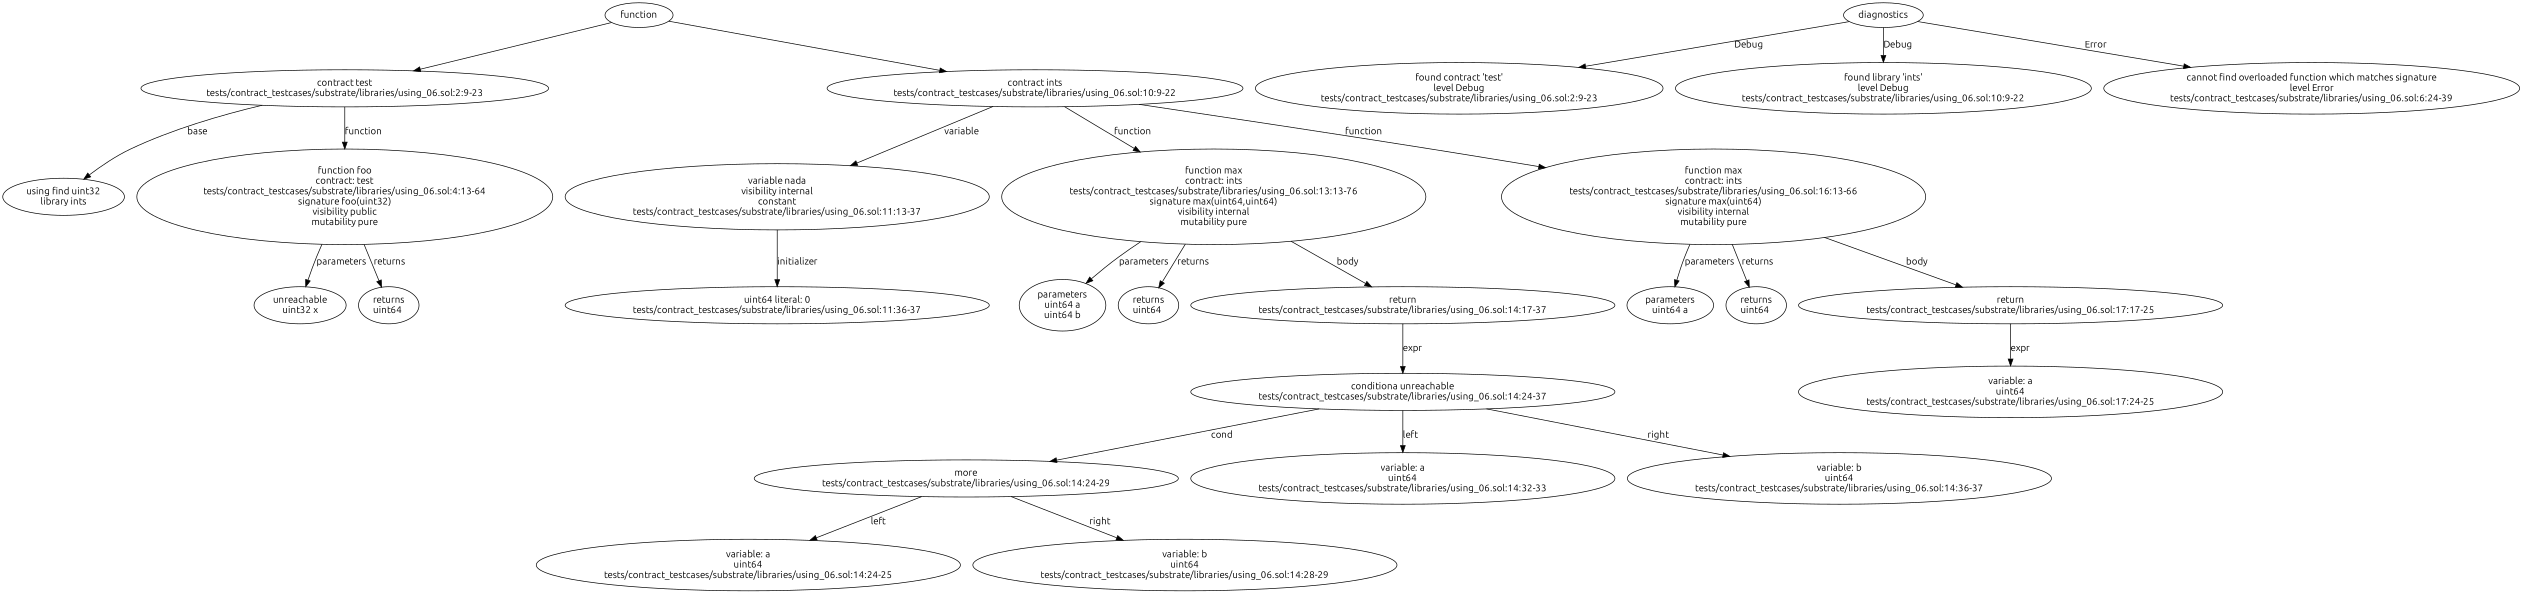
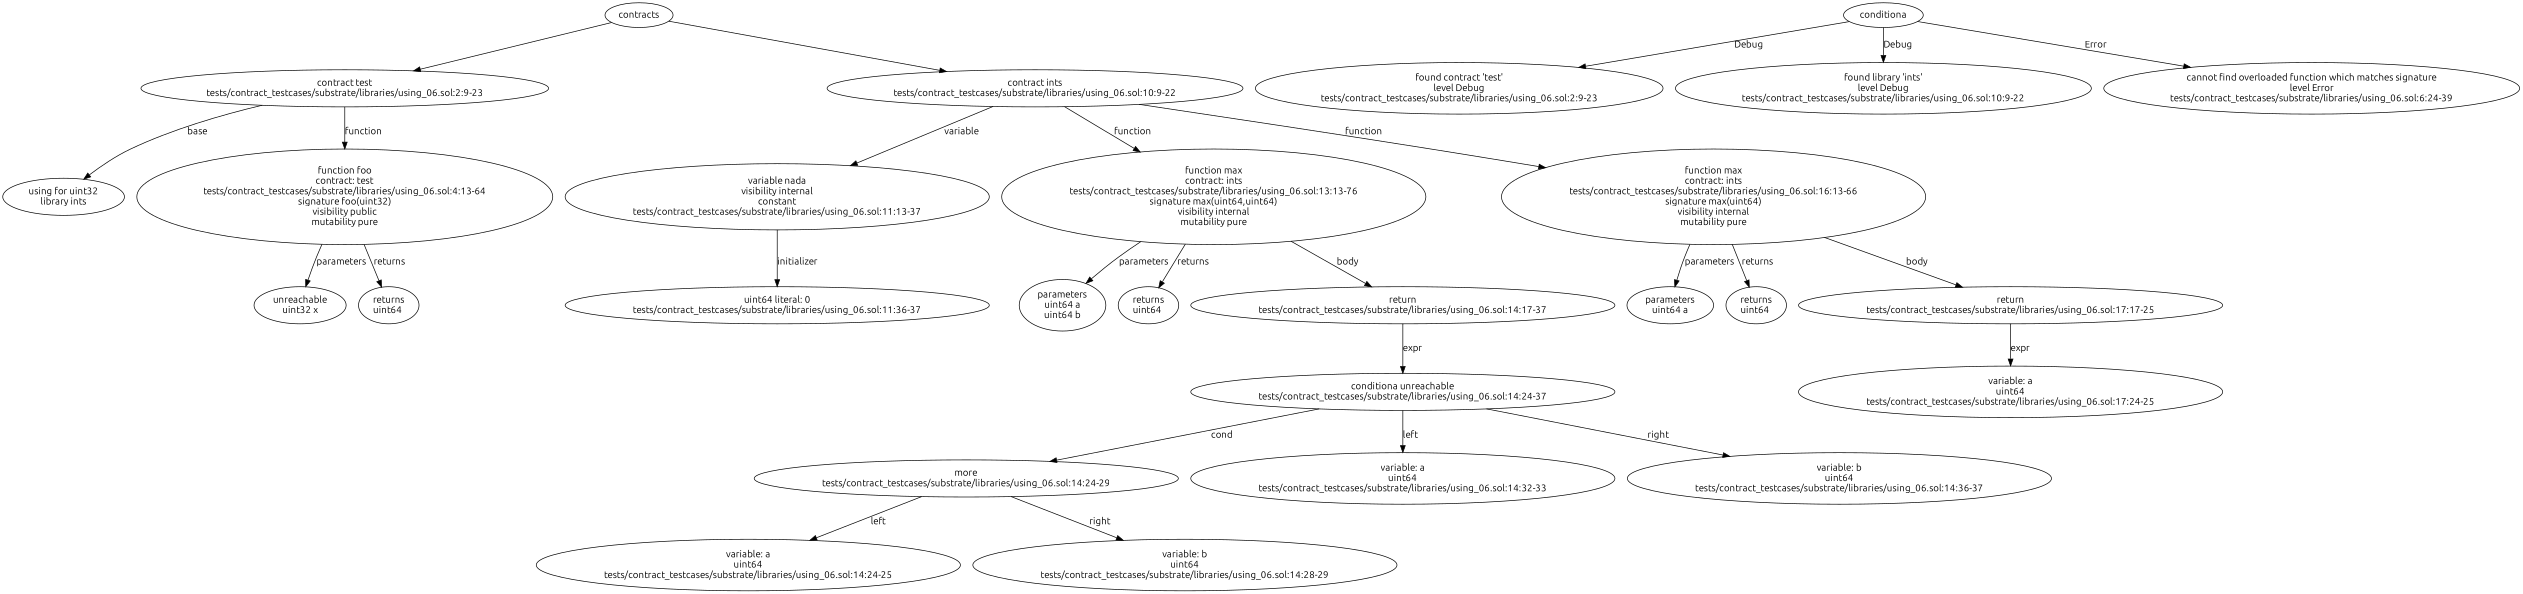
(639, 15) -> (639, 15)
(1883, 15) -> (1883, 15)
(64, 197) -> (64, 197)
